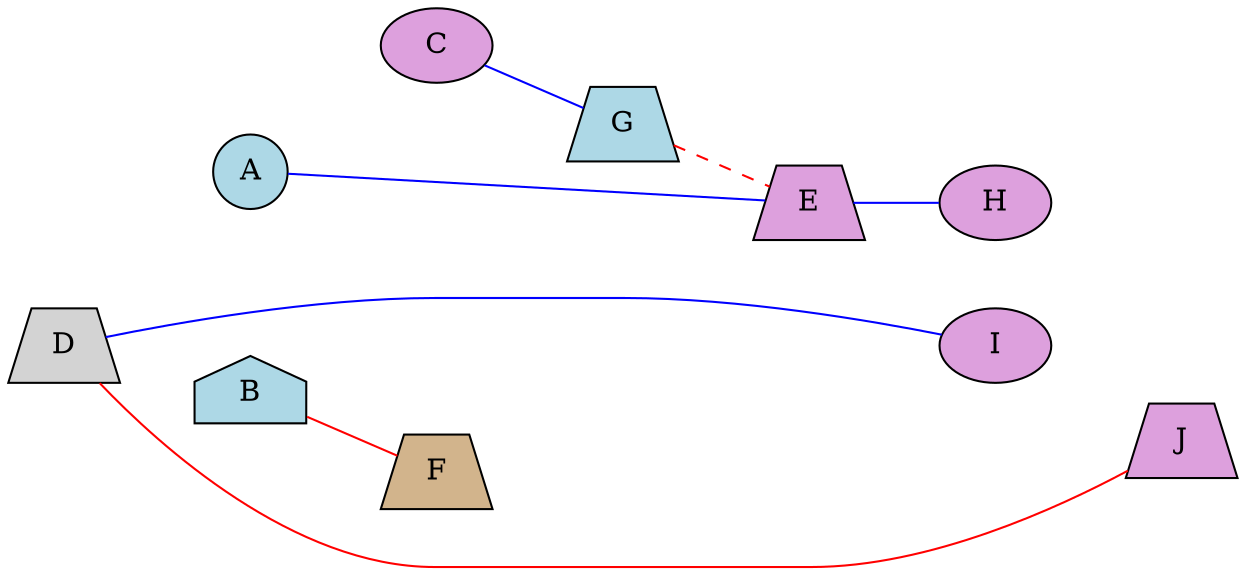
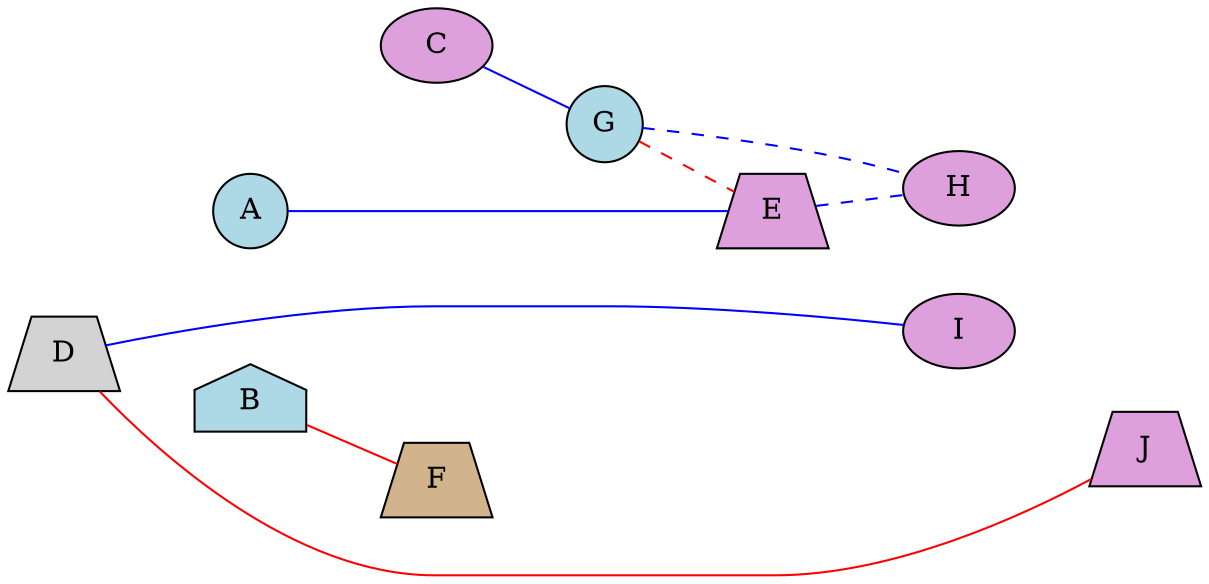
(623, 124) -> (605, 124)
none -> (776, 146)
(896, 203) -> (860, 200)
